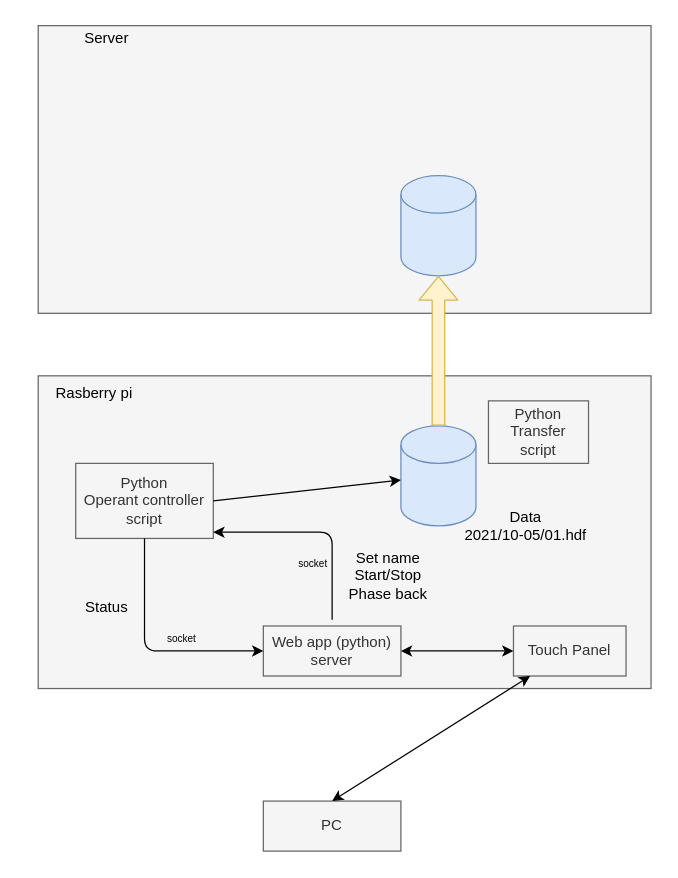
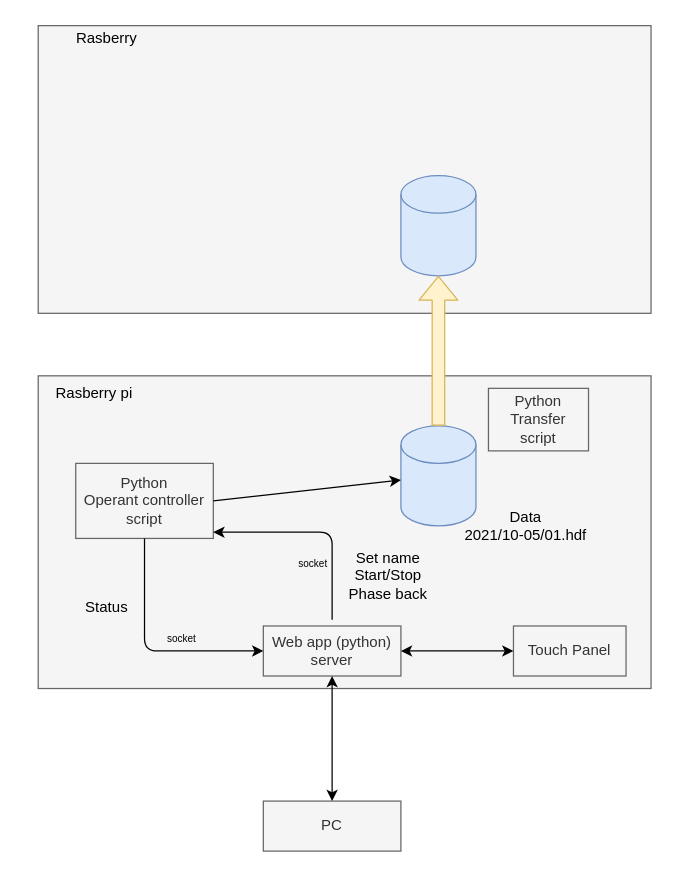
(107, 38) -> (107, 38)
(538, 432) -> (538, 419)
(431, 738) -> (332, 739)
